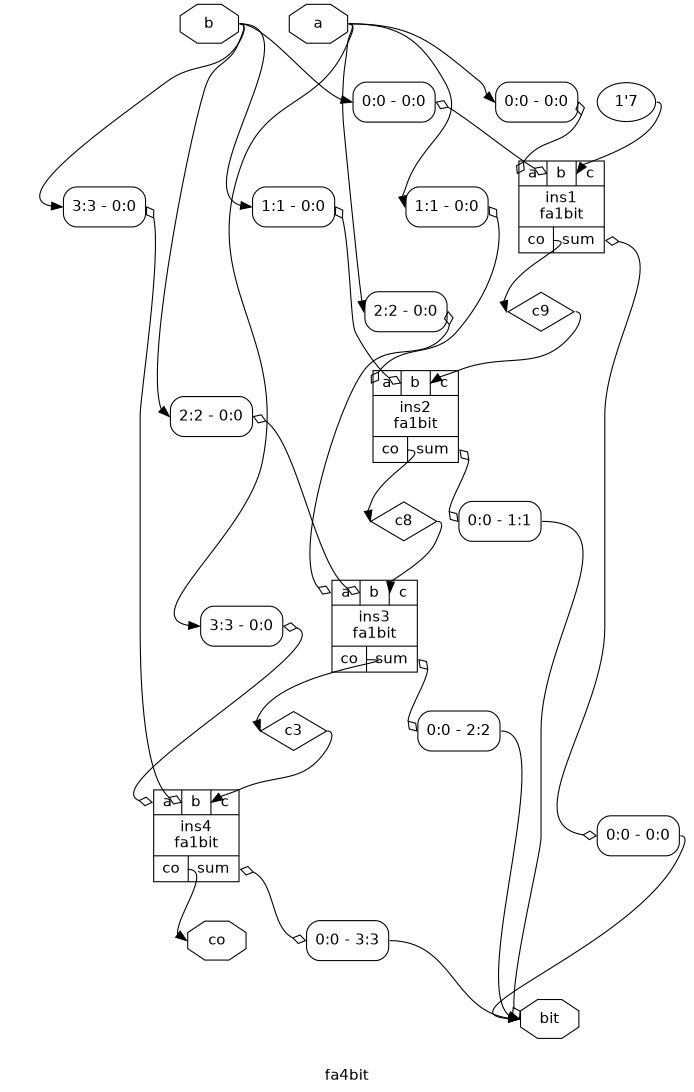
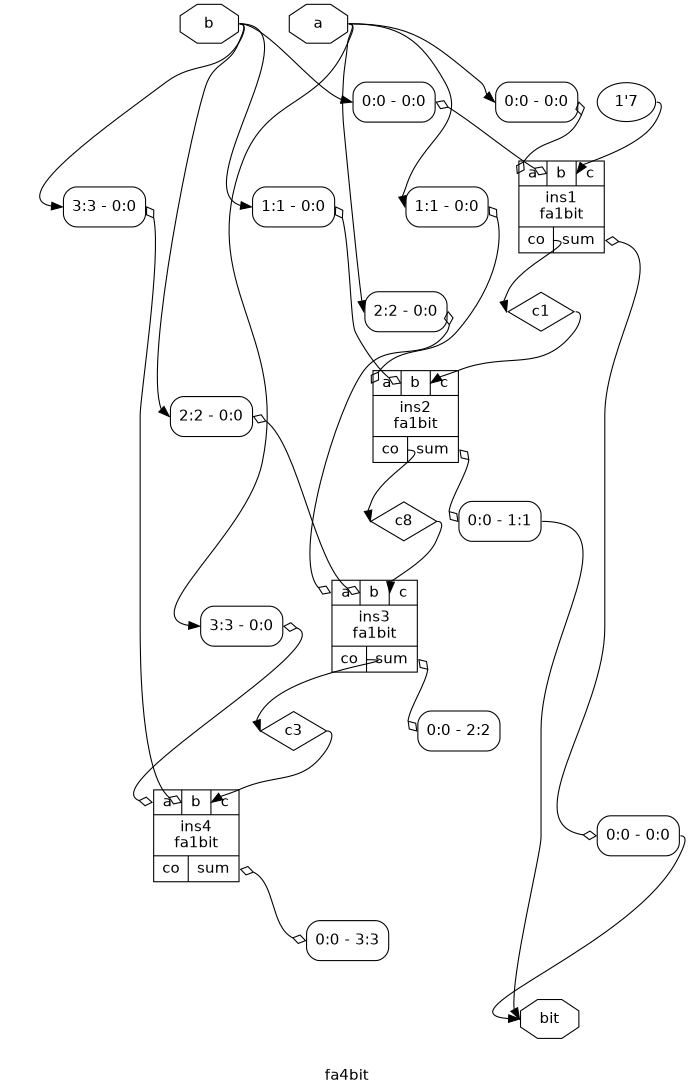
(541, 312) -> (541, 312)
(541, 750) -> (541, 750)
(511, 870) -> none
(217, 941) -> none
(451, 975) -> none
